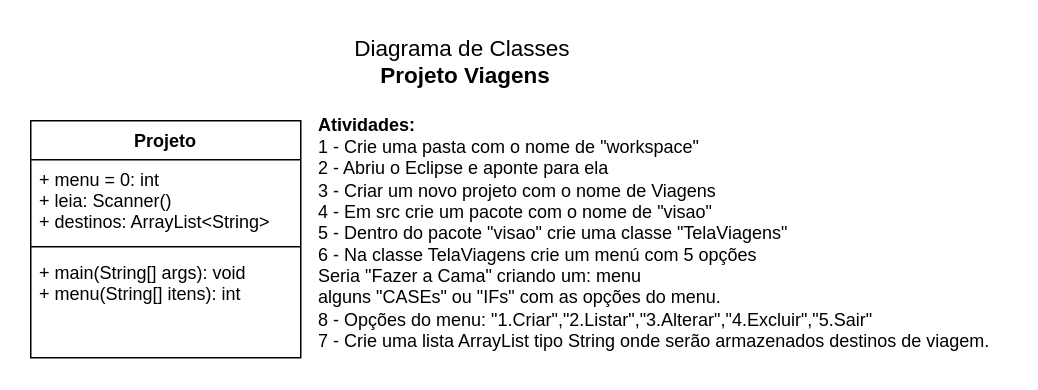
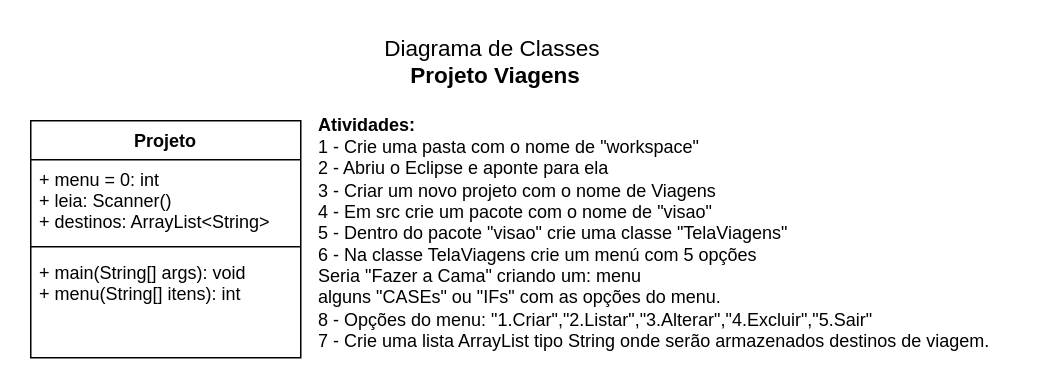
(466, 61) -> (496, 61)
